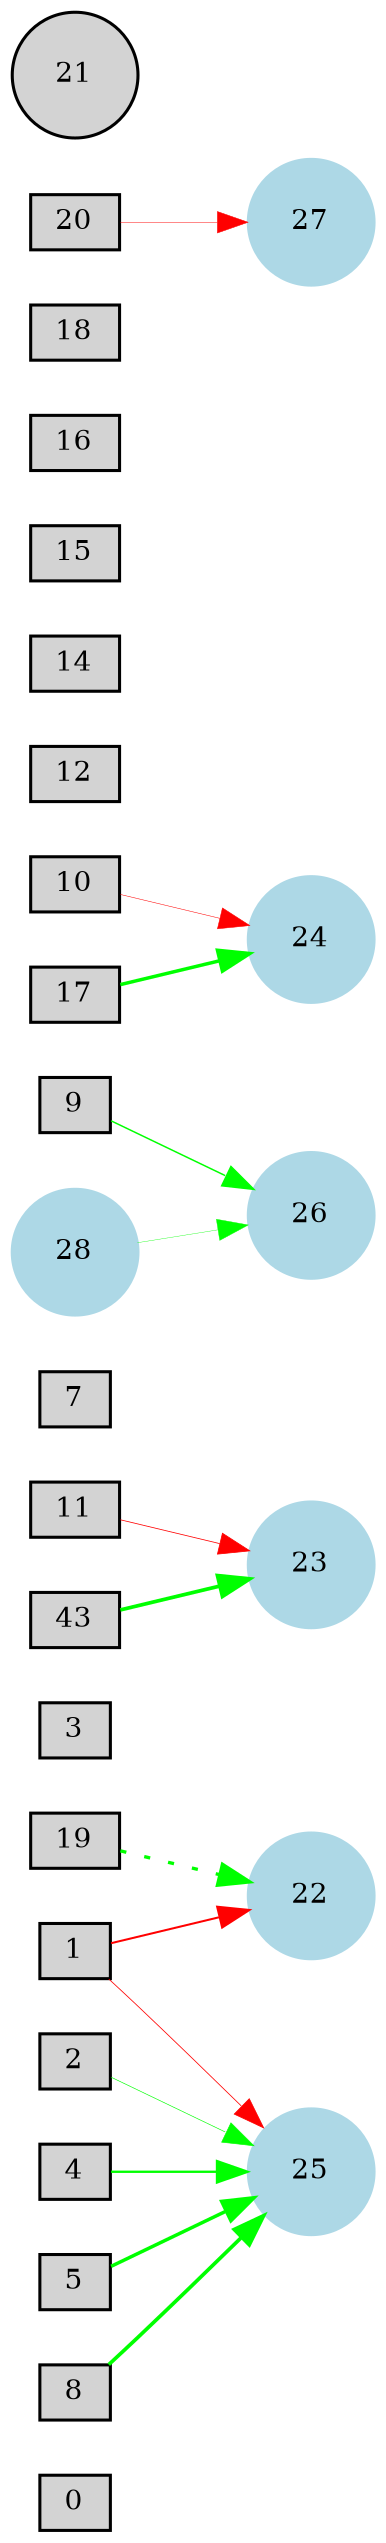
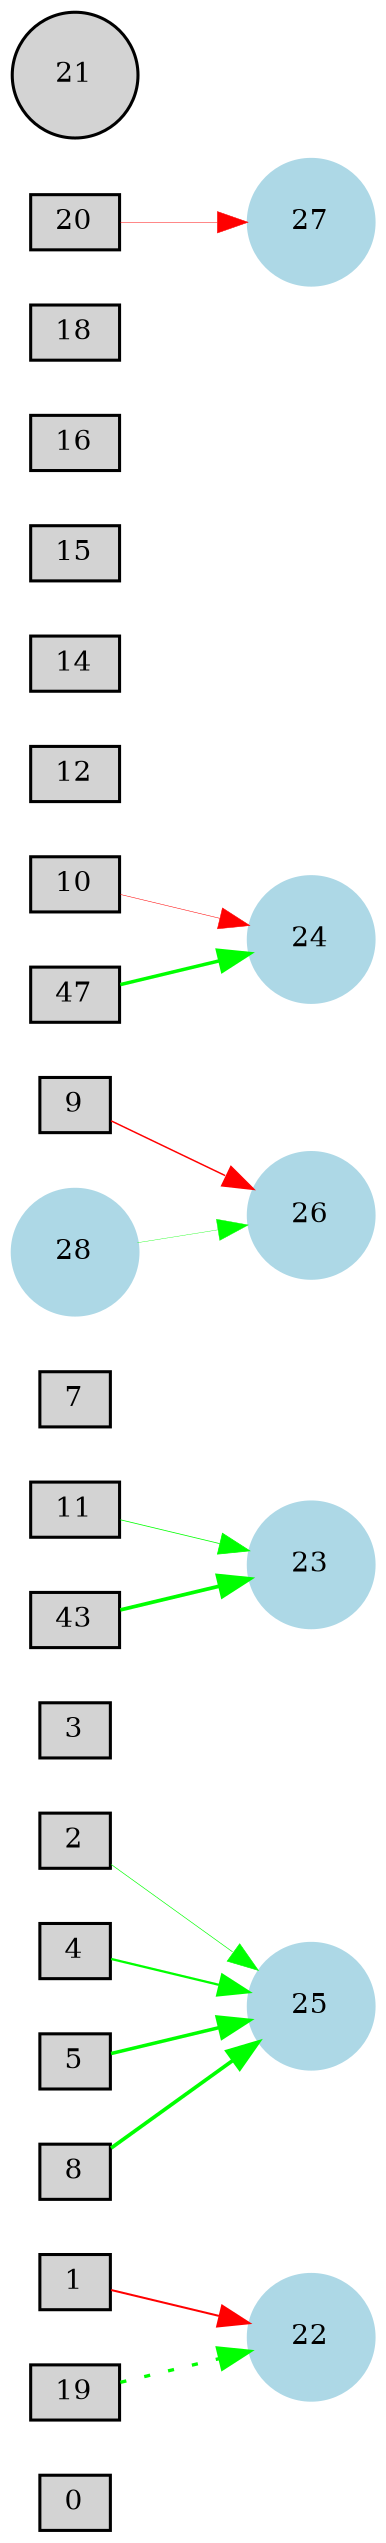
(75, 995) -> (75, 995)
(168, 1148) -> (168, 1148)
(170, 1532) -> (170, 1532)
(175, 2042) -> none
